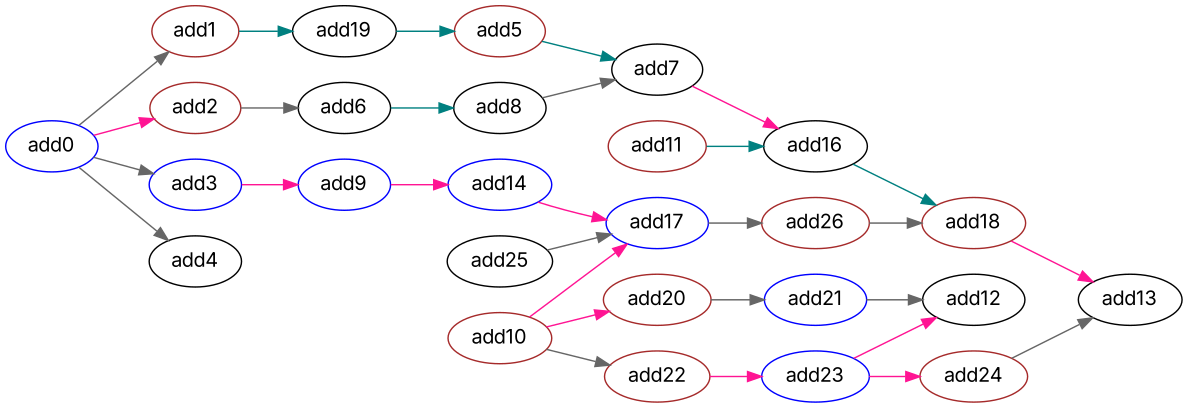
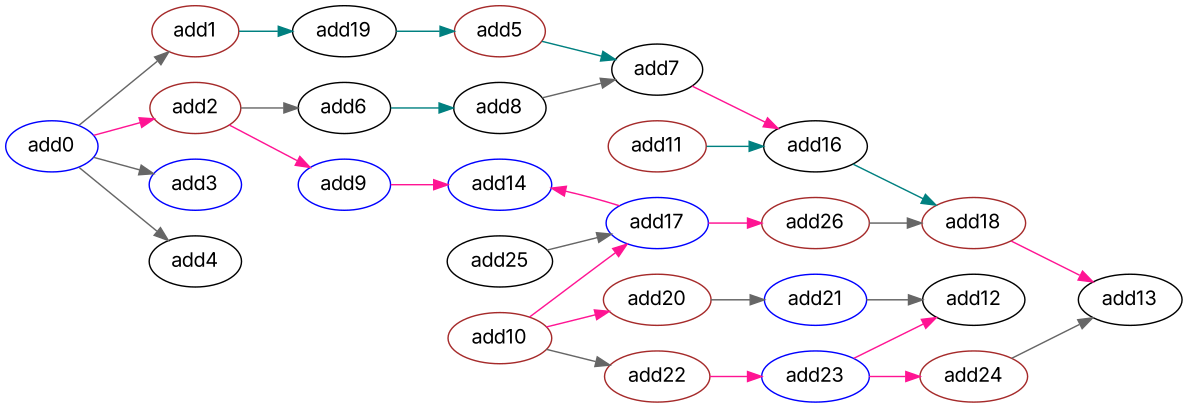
(262, 185) -> (263, 143)
(565, 210) -> (593, 198)
(728, 223) -> (728, 223)
